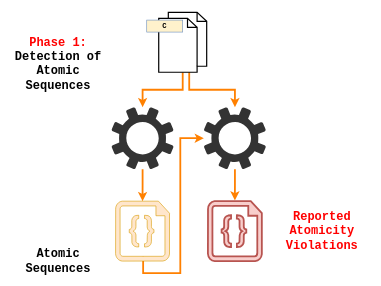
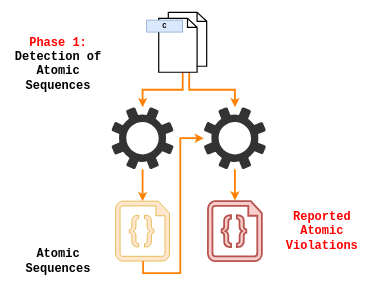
(165, 26) -> (165, 26)
(322, 231) -> (322, 231)
